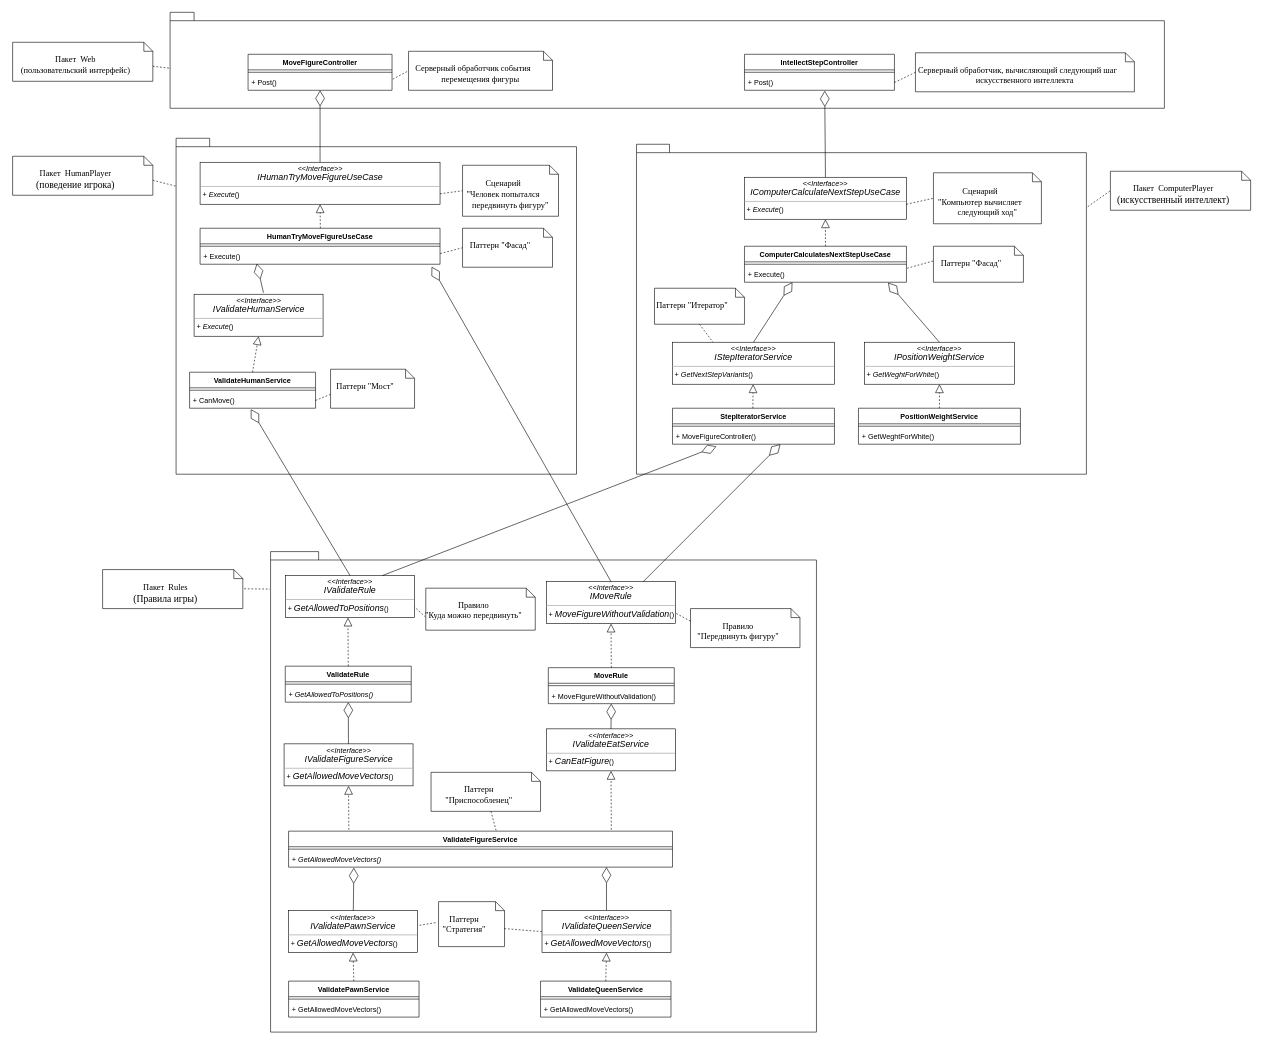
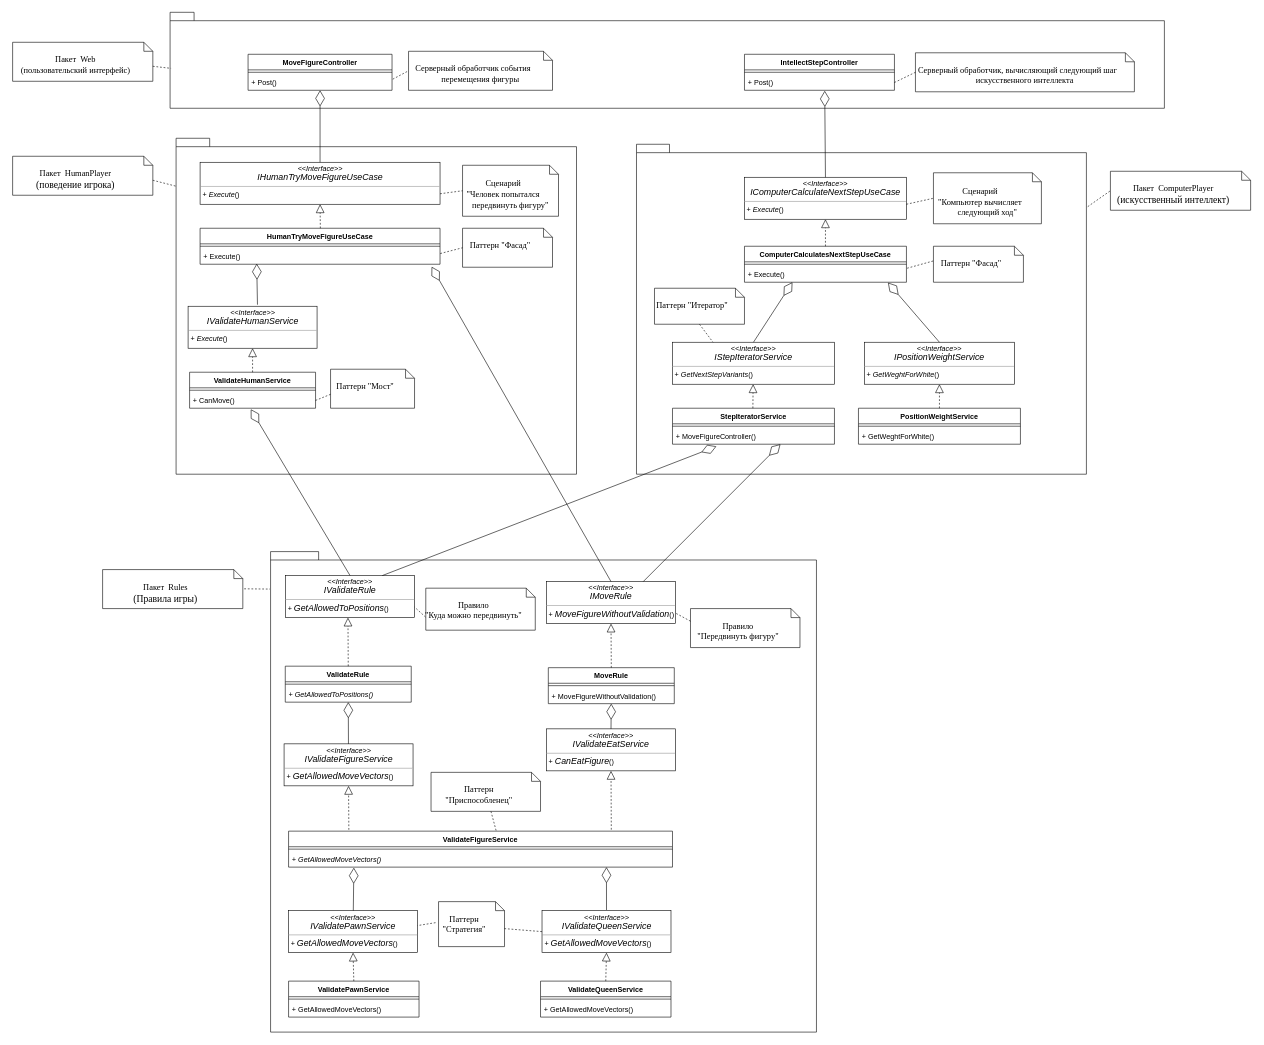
(258, 315) -> (252, 327)
